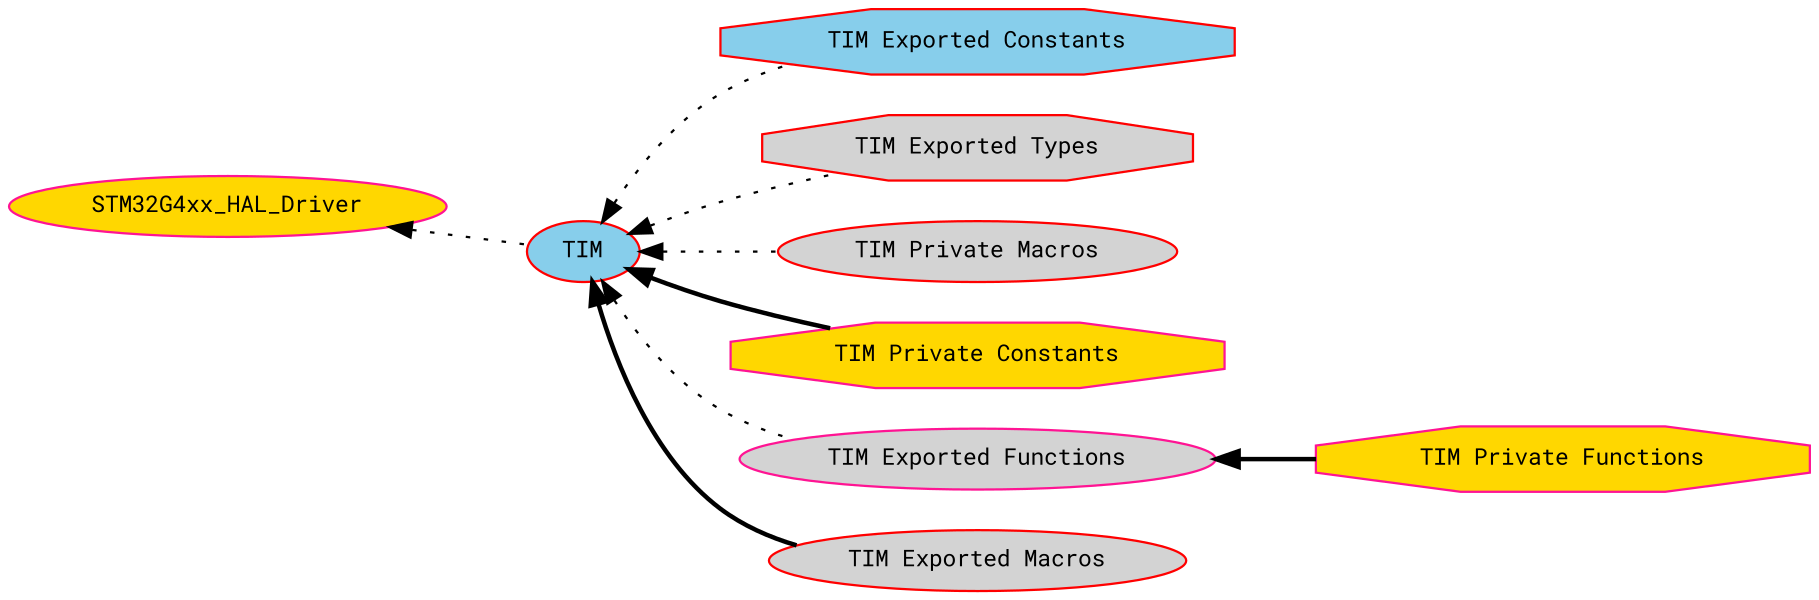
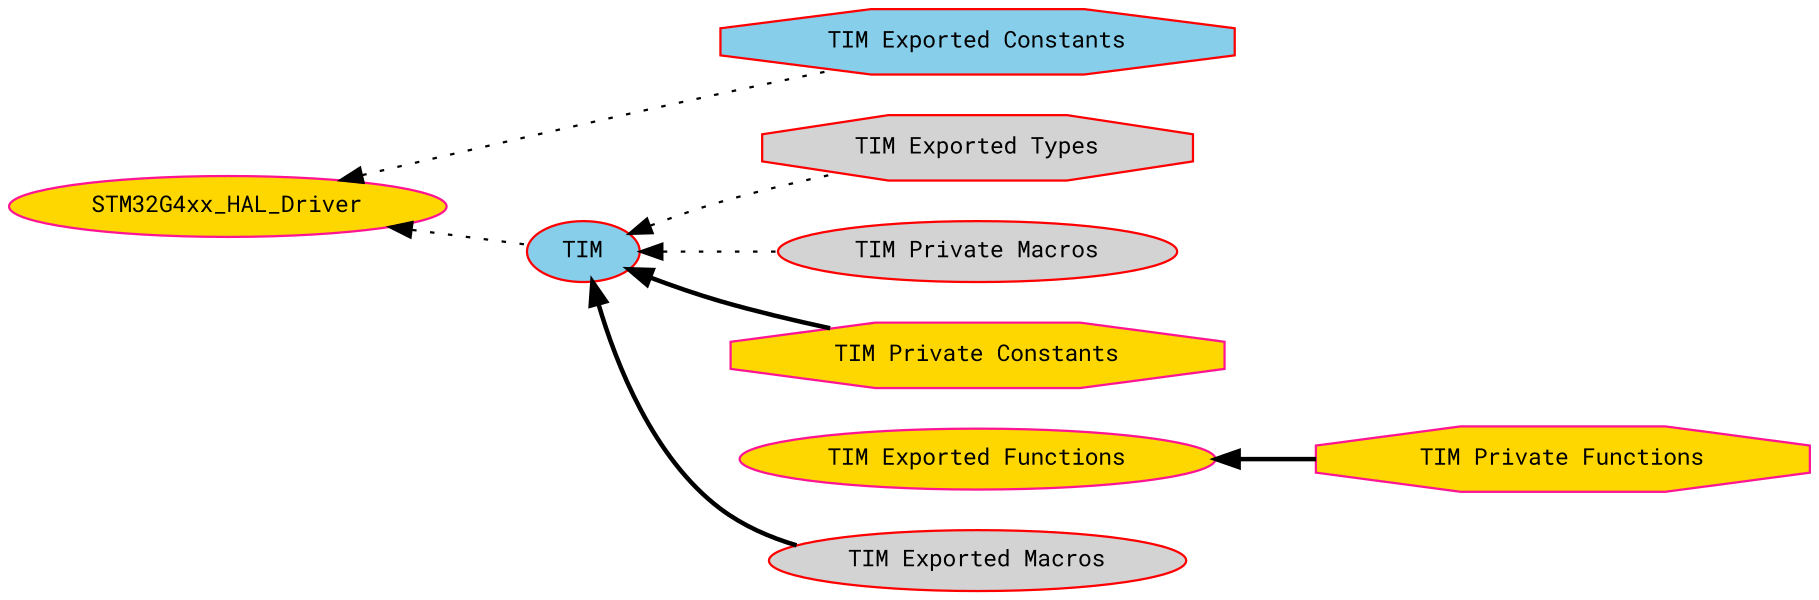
(689, 117) -> (598, 121)
(691, 388) -> none
(978, 459) -> (978, 459)
